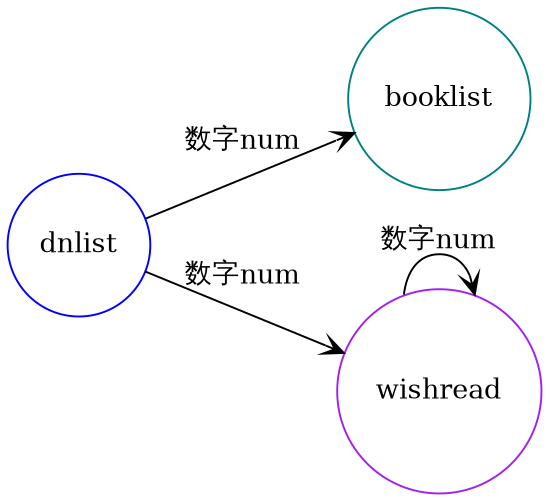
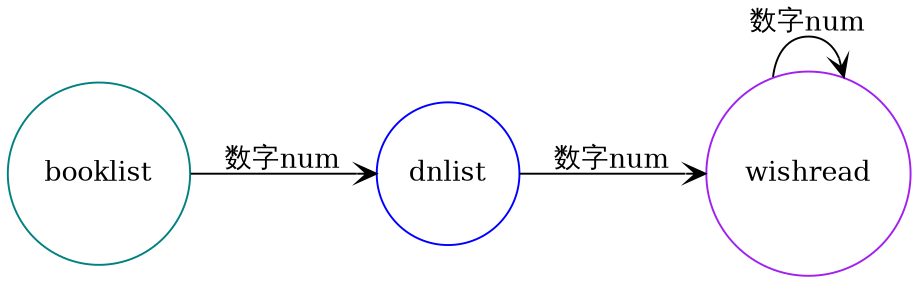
(241, 180) -> (274, 174)
